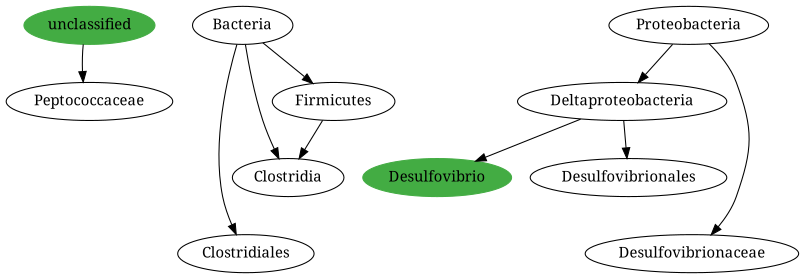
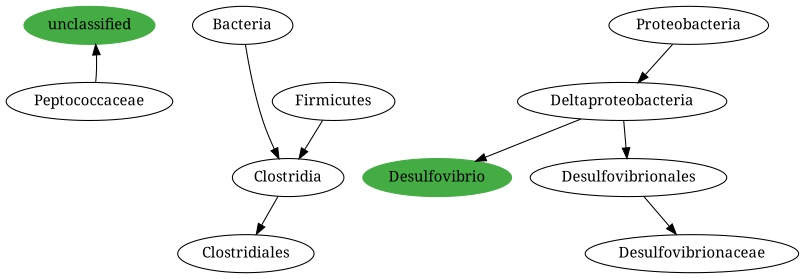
(82, 58) -> (97, 69)
(284, 60) -> none
(749, 134) -> (657, 211)
(220, 135) -> (270, 211)
